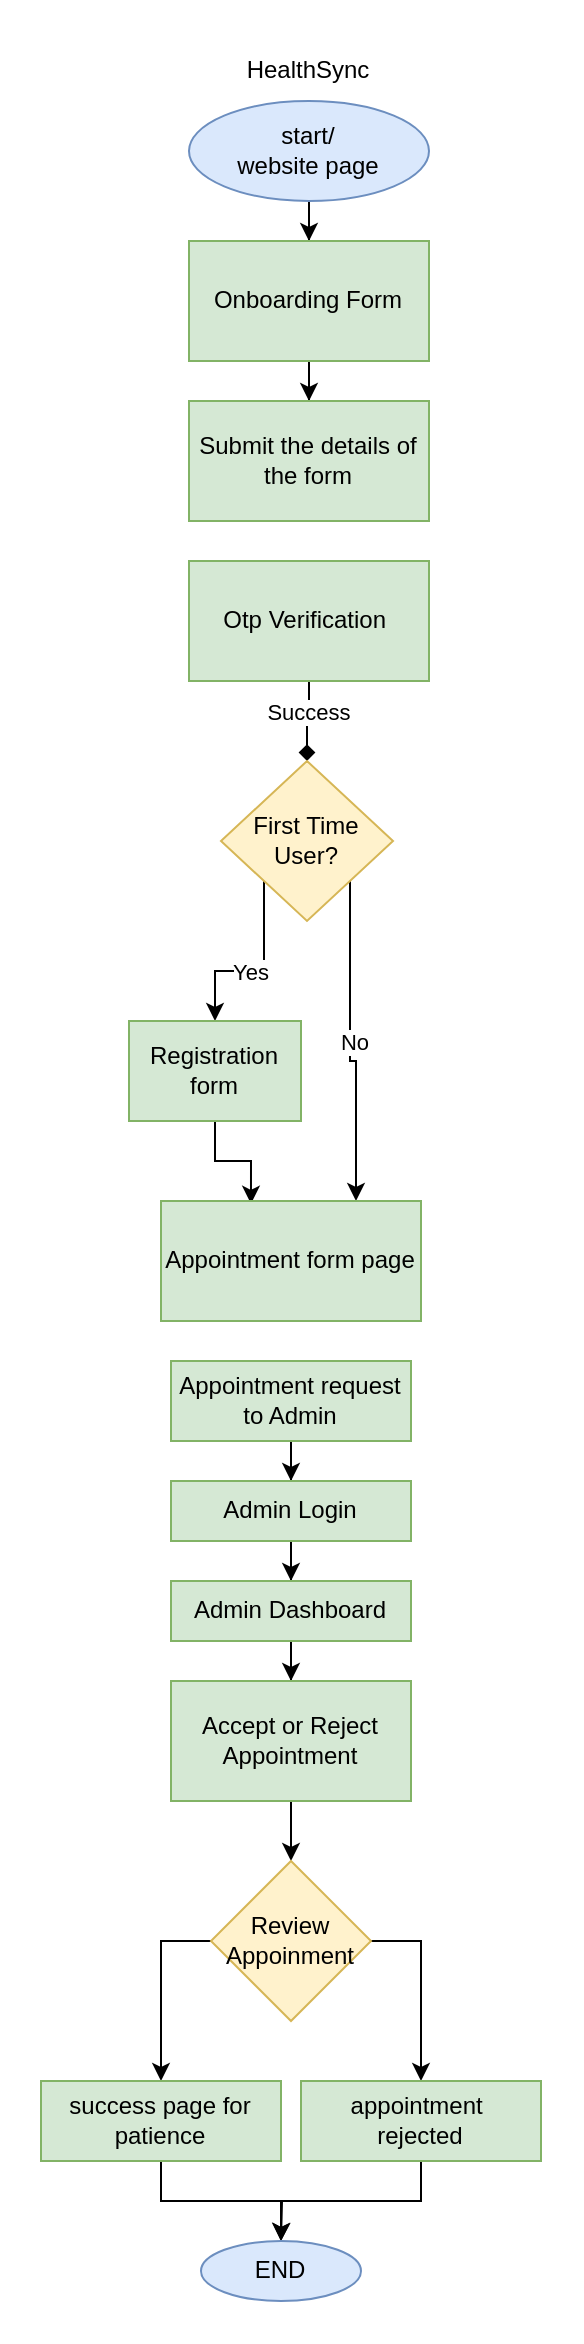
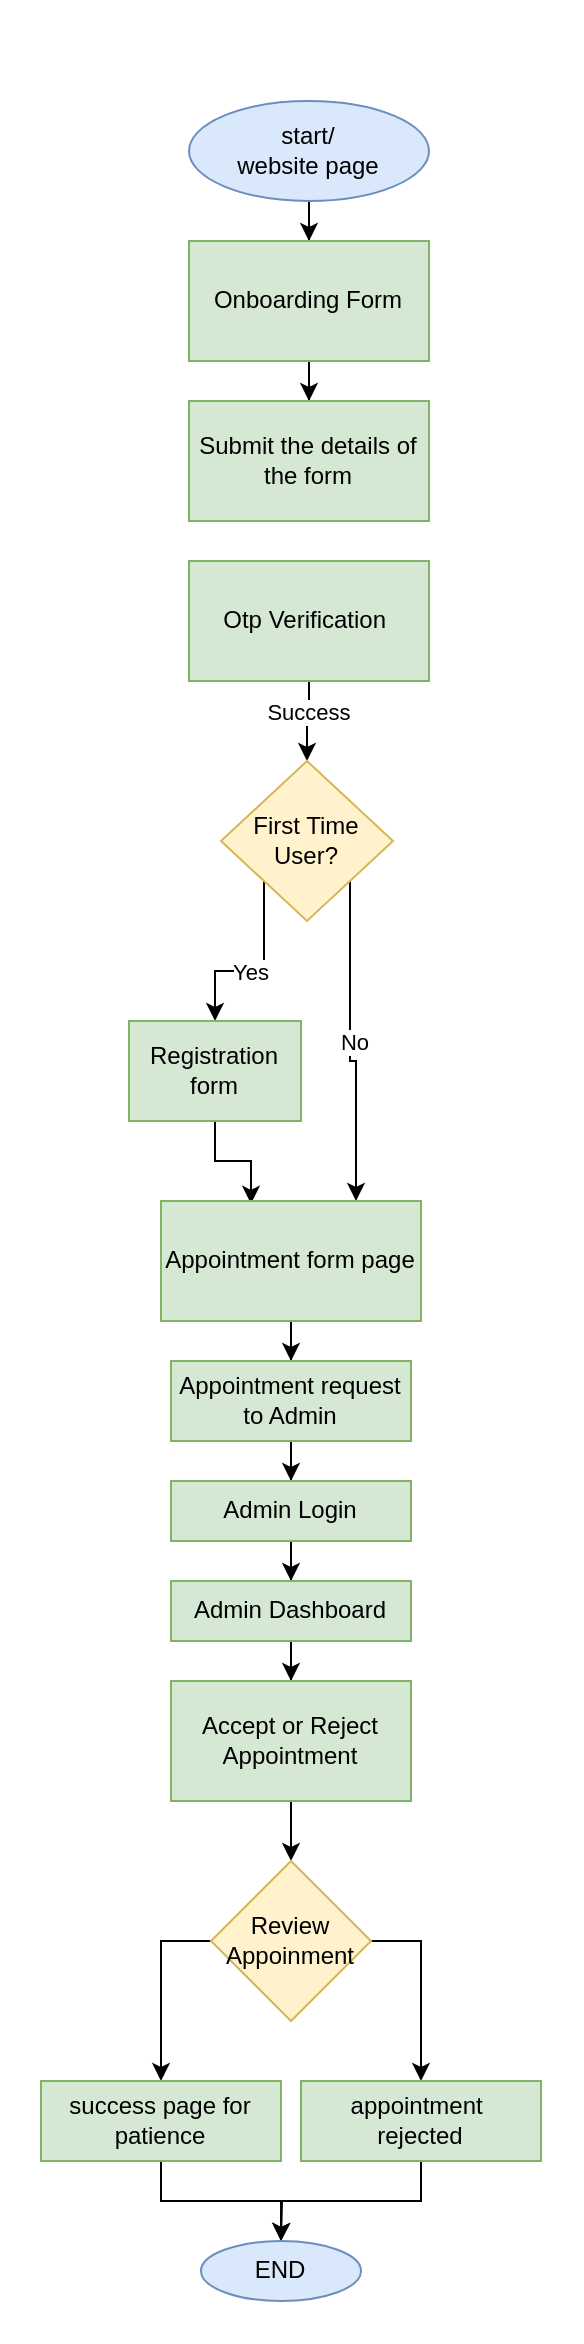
(309, 71) -> none
(307, 745) -> (307, 746)
none -> (291, 1348)
